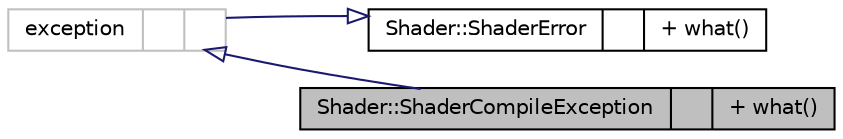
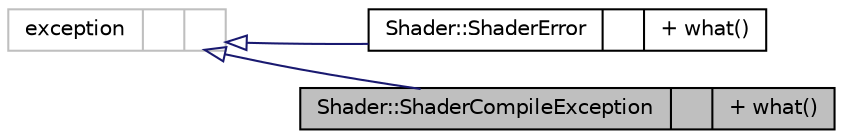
(287, 16) -> (308, 44)
